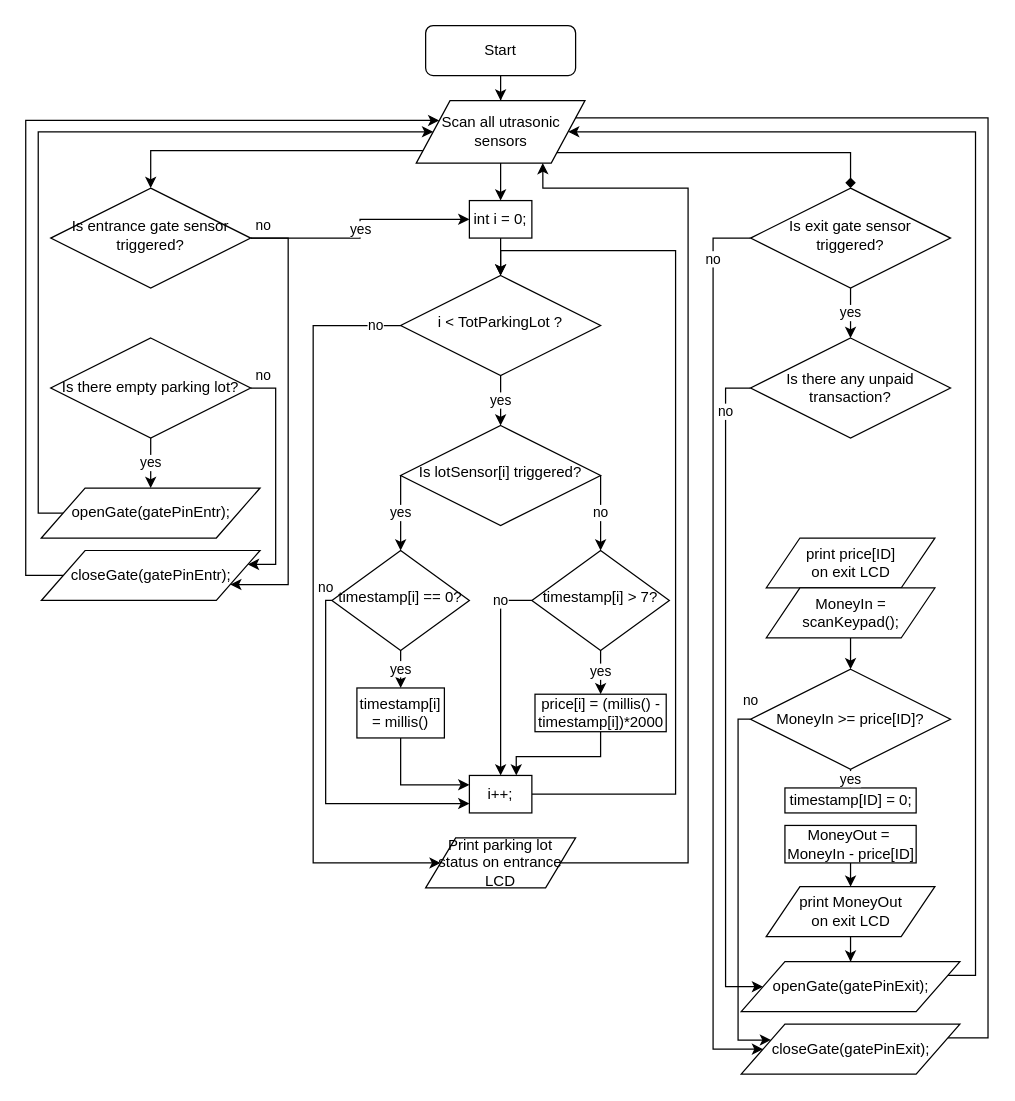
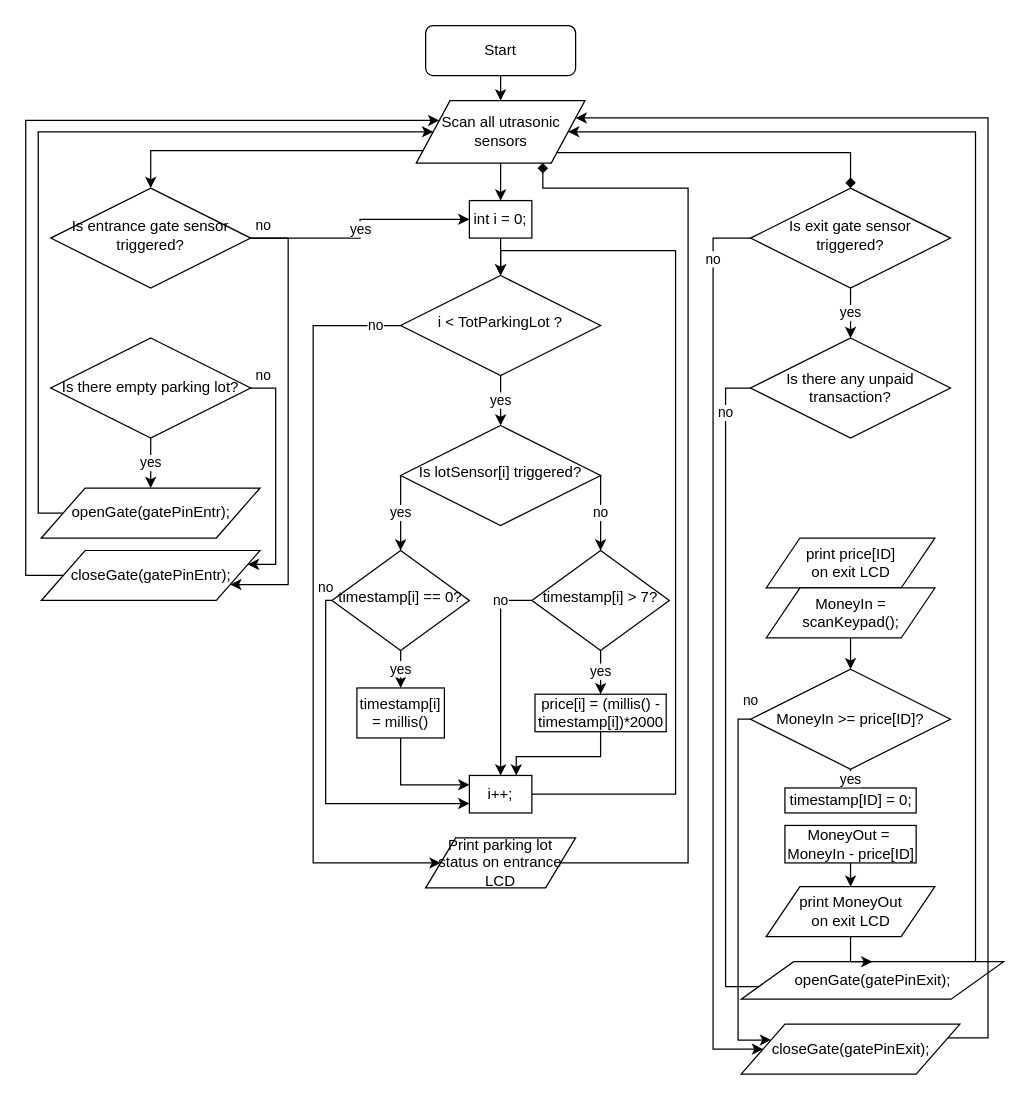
(582, 118) -> (586, 118)
(543, 173) -> (543, 174)
(851, 987) -> (873, 981)
